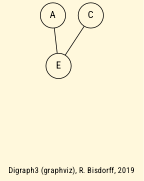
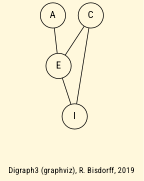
none -> (75, 116)
